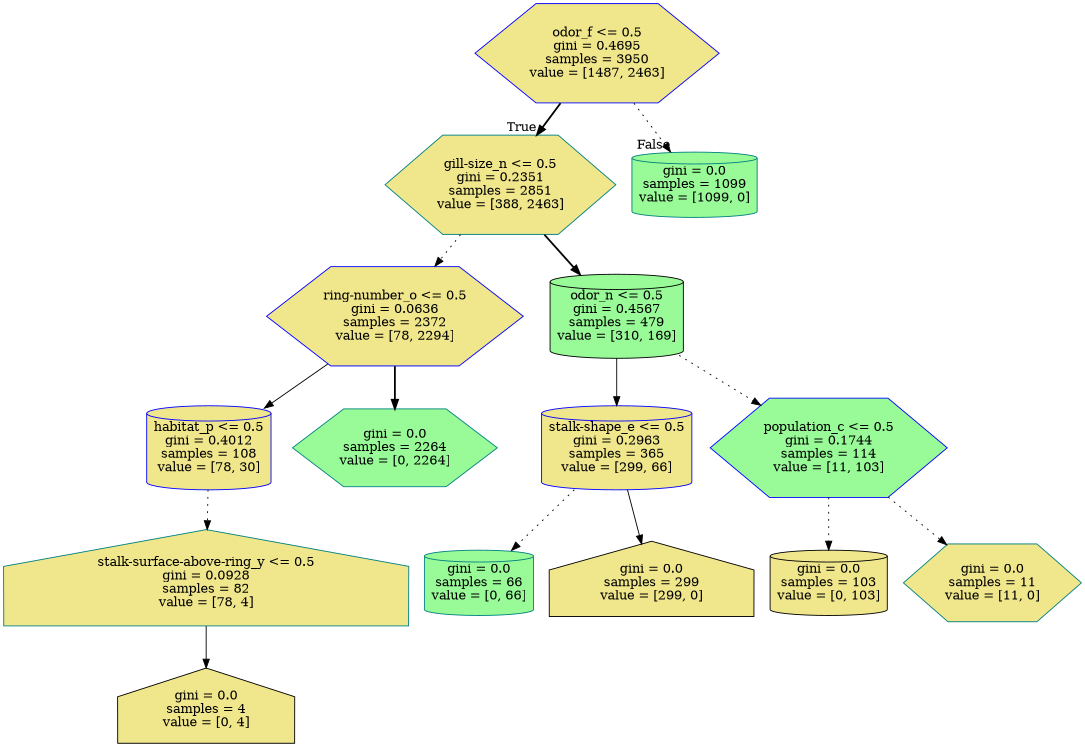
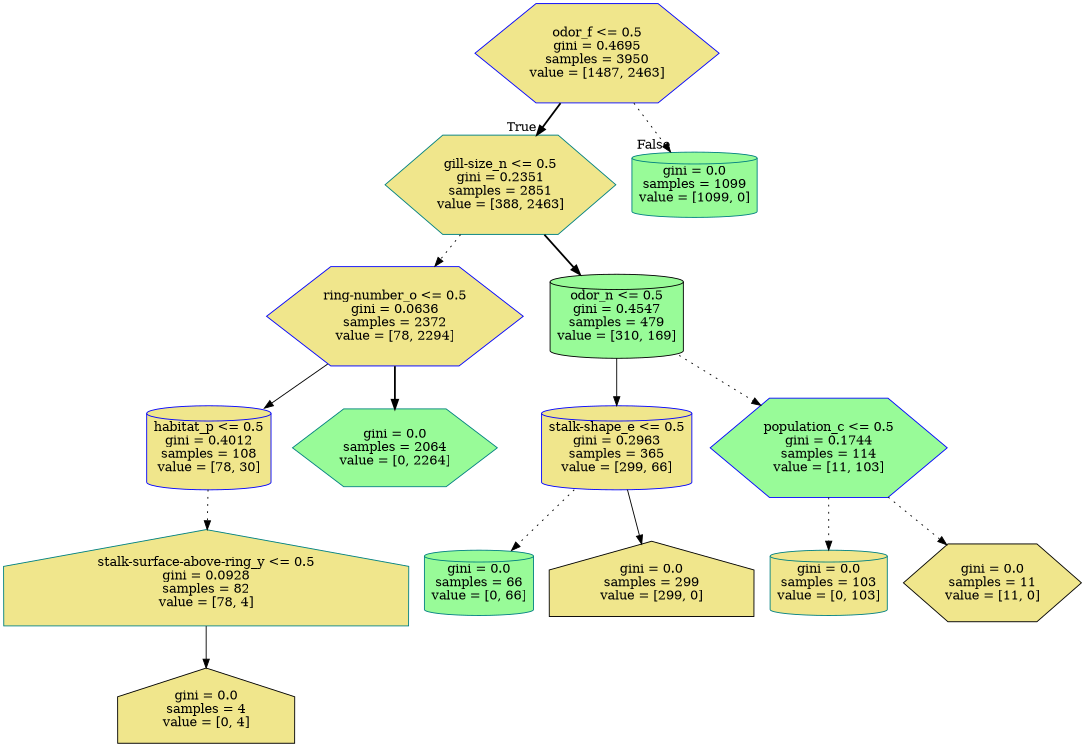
(617, 316) -> (617, 316)
(395, 448) -> (395, 448)
(829, 583) -> (829, 583)
(992, 583) -> (992, 583)
